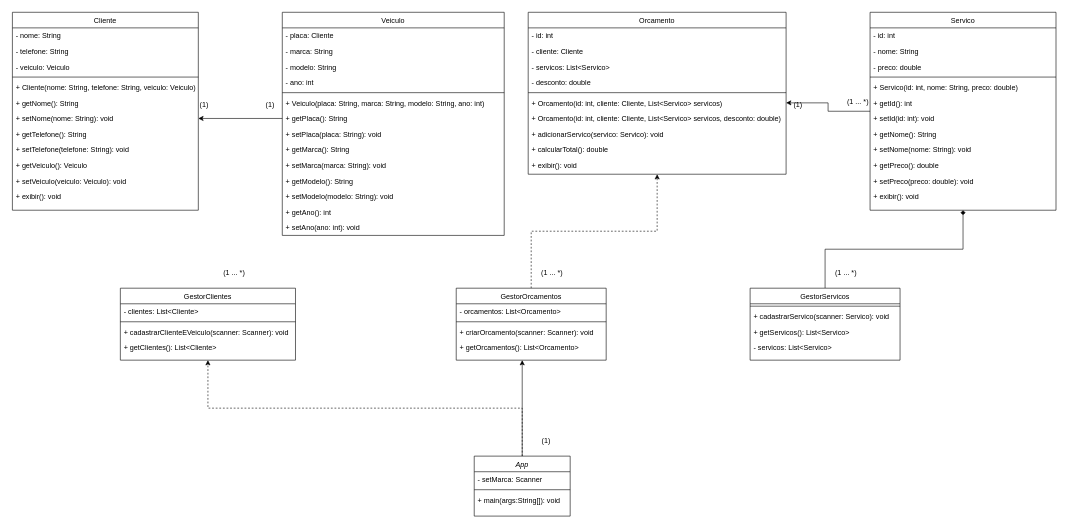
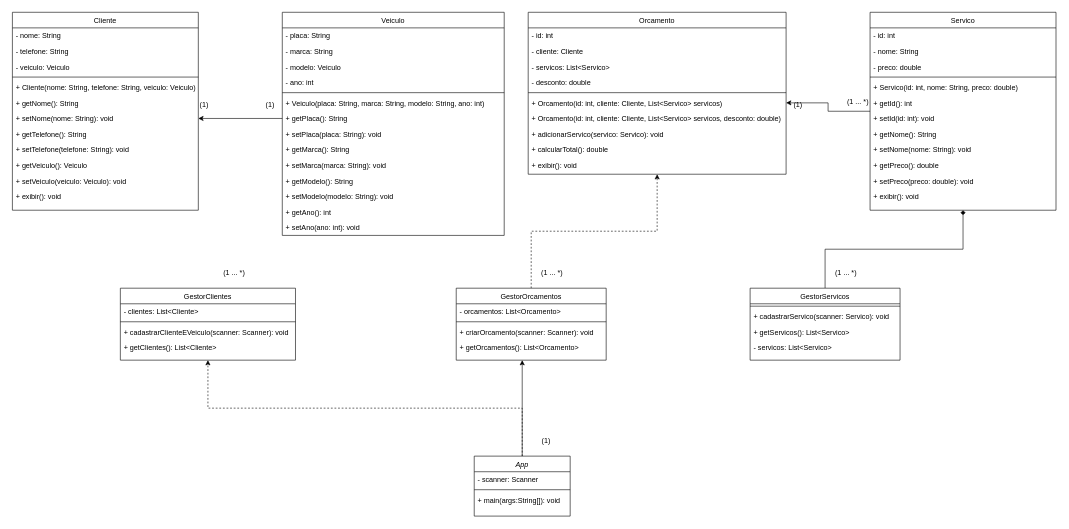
(312, 36) -> (311, 36)
(313, 67) -> (314, 67)
(513, 480) -> (511, 480)
